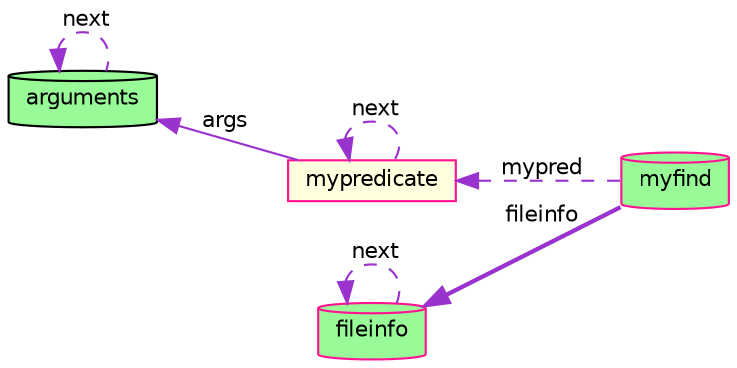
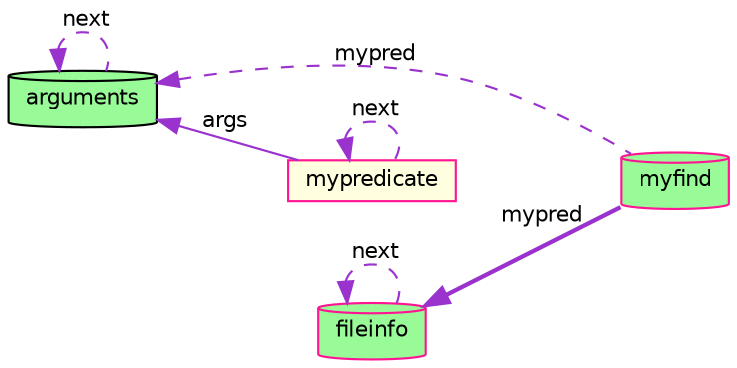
(549, 181) -> (413, 70)
(539, 216) -> (539, 216)
